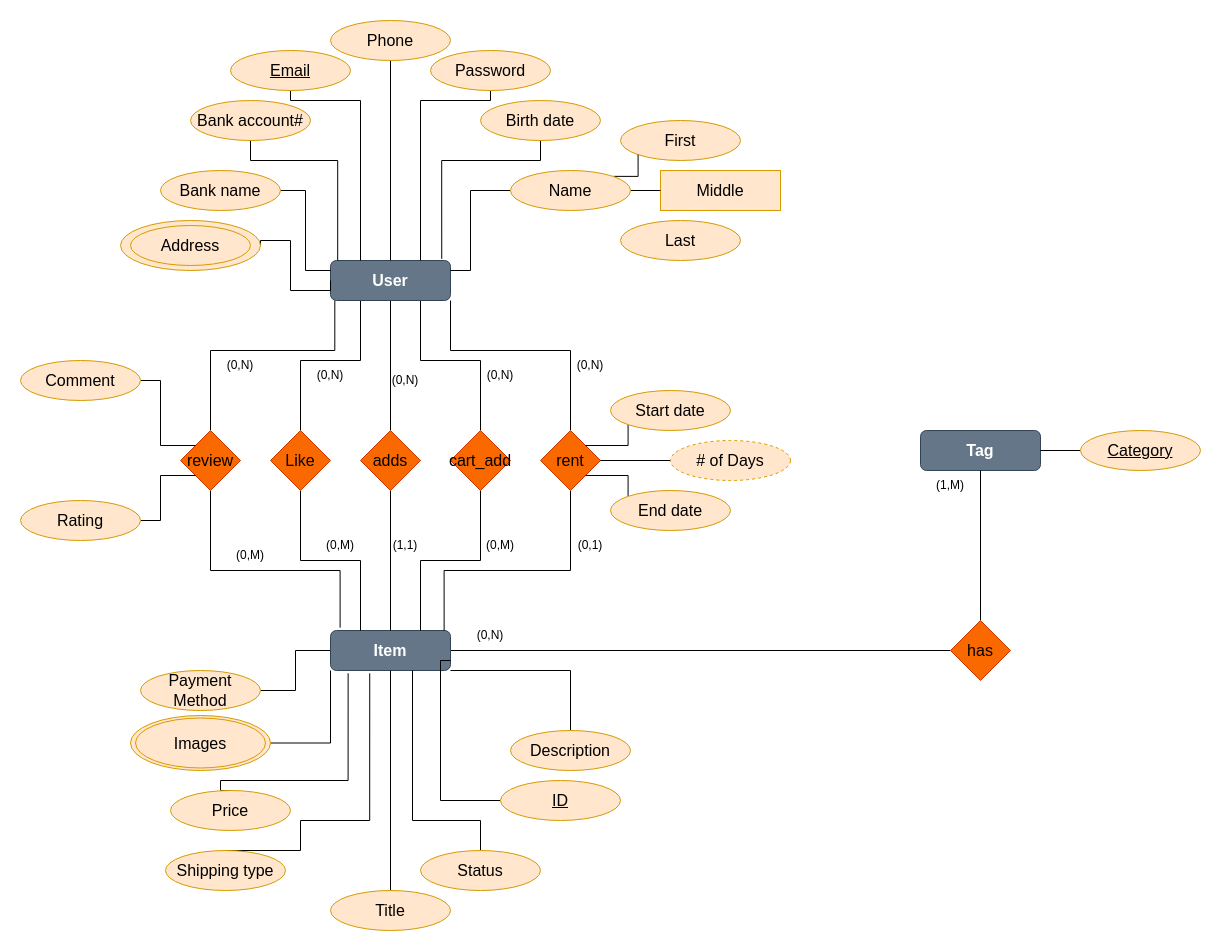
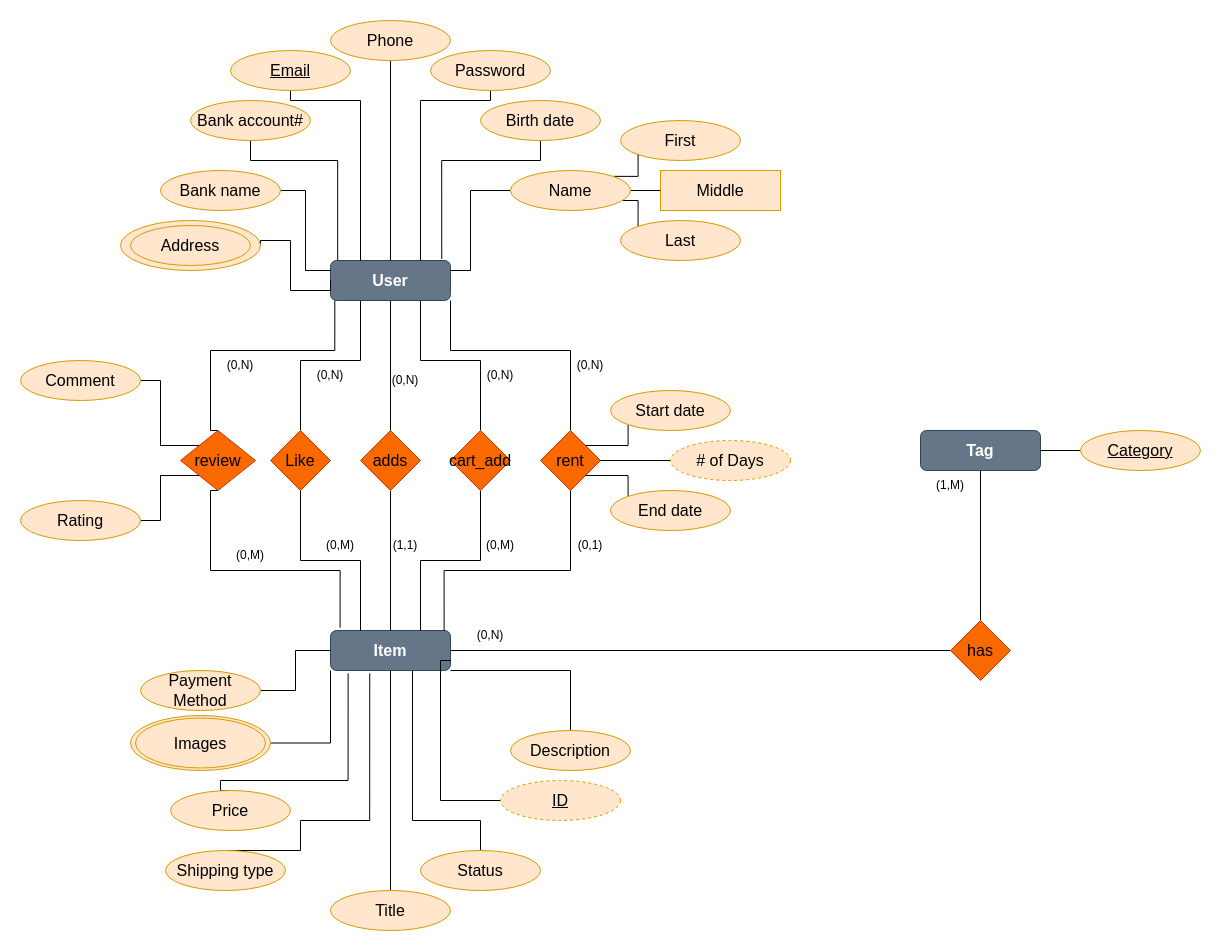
none -> (638, 205)
(211, 461) -> (218, 461)
(561, 801) -> (561, 801)
